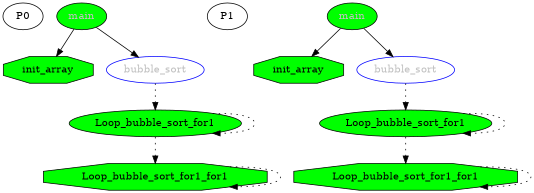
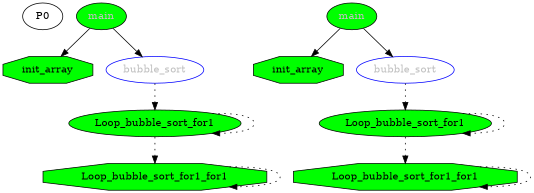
(227, 16) -> none
